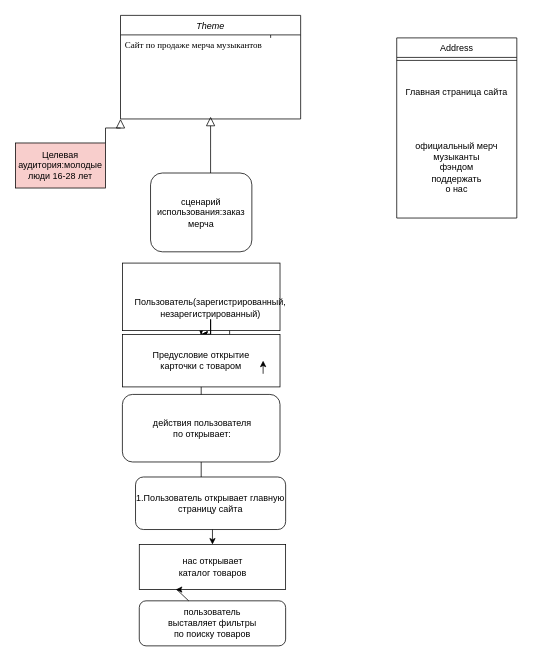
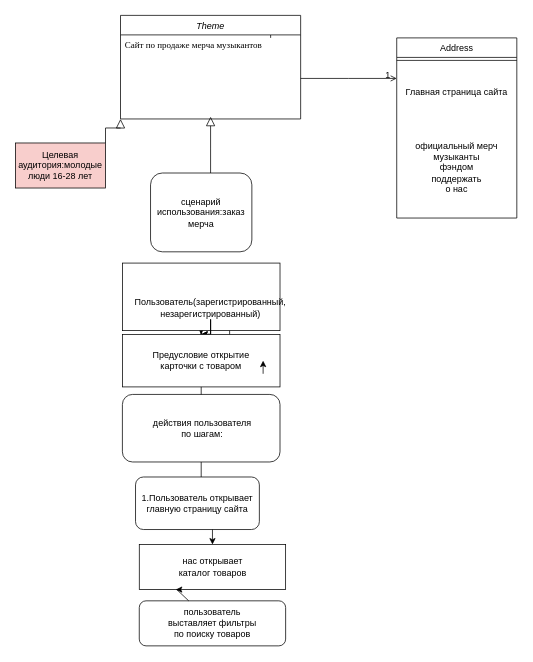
none -> (347, 78)
(202, 428) -> (202, 428)
(210, 503) -> (197, 503)
